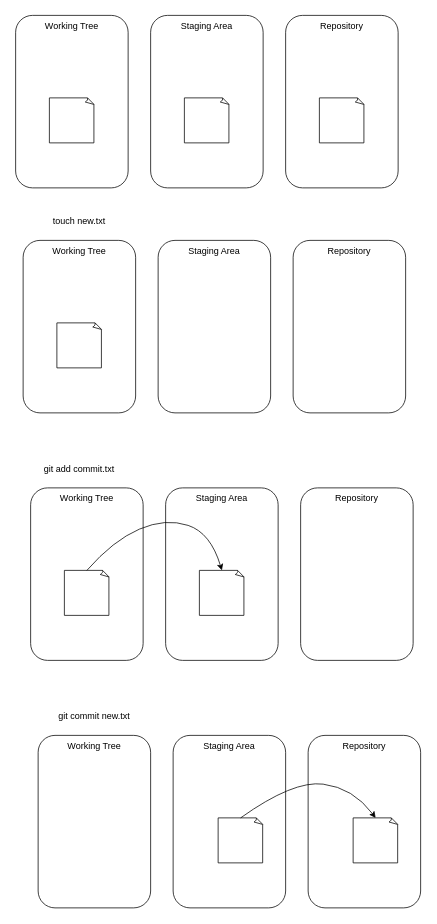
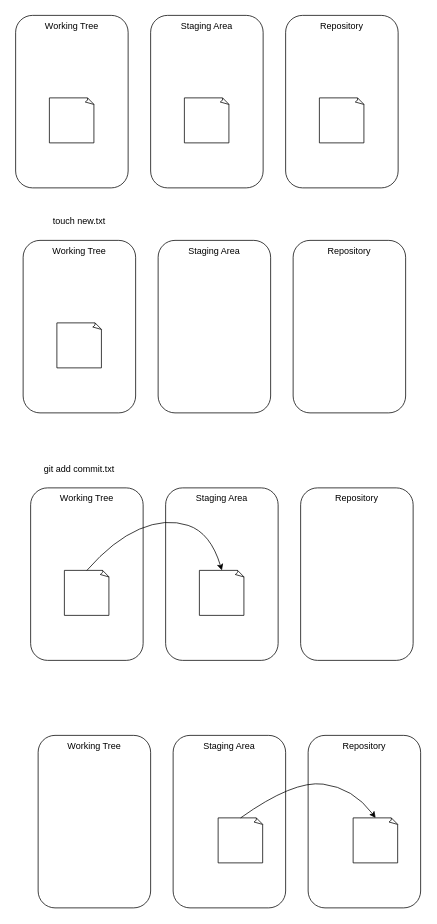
(94, 717) -> none
